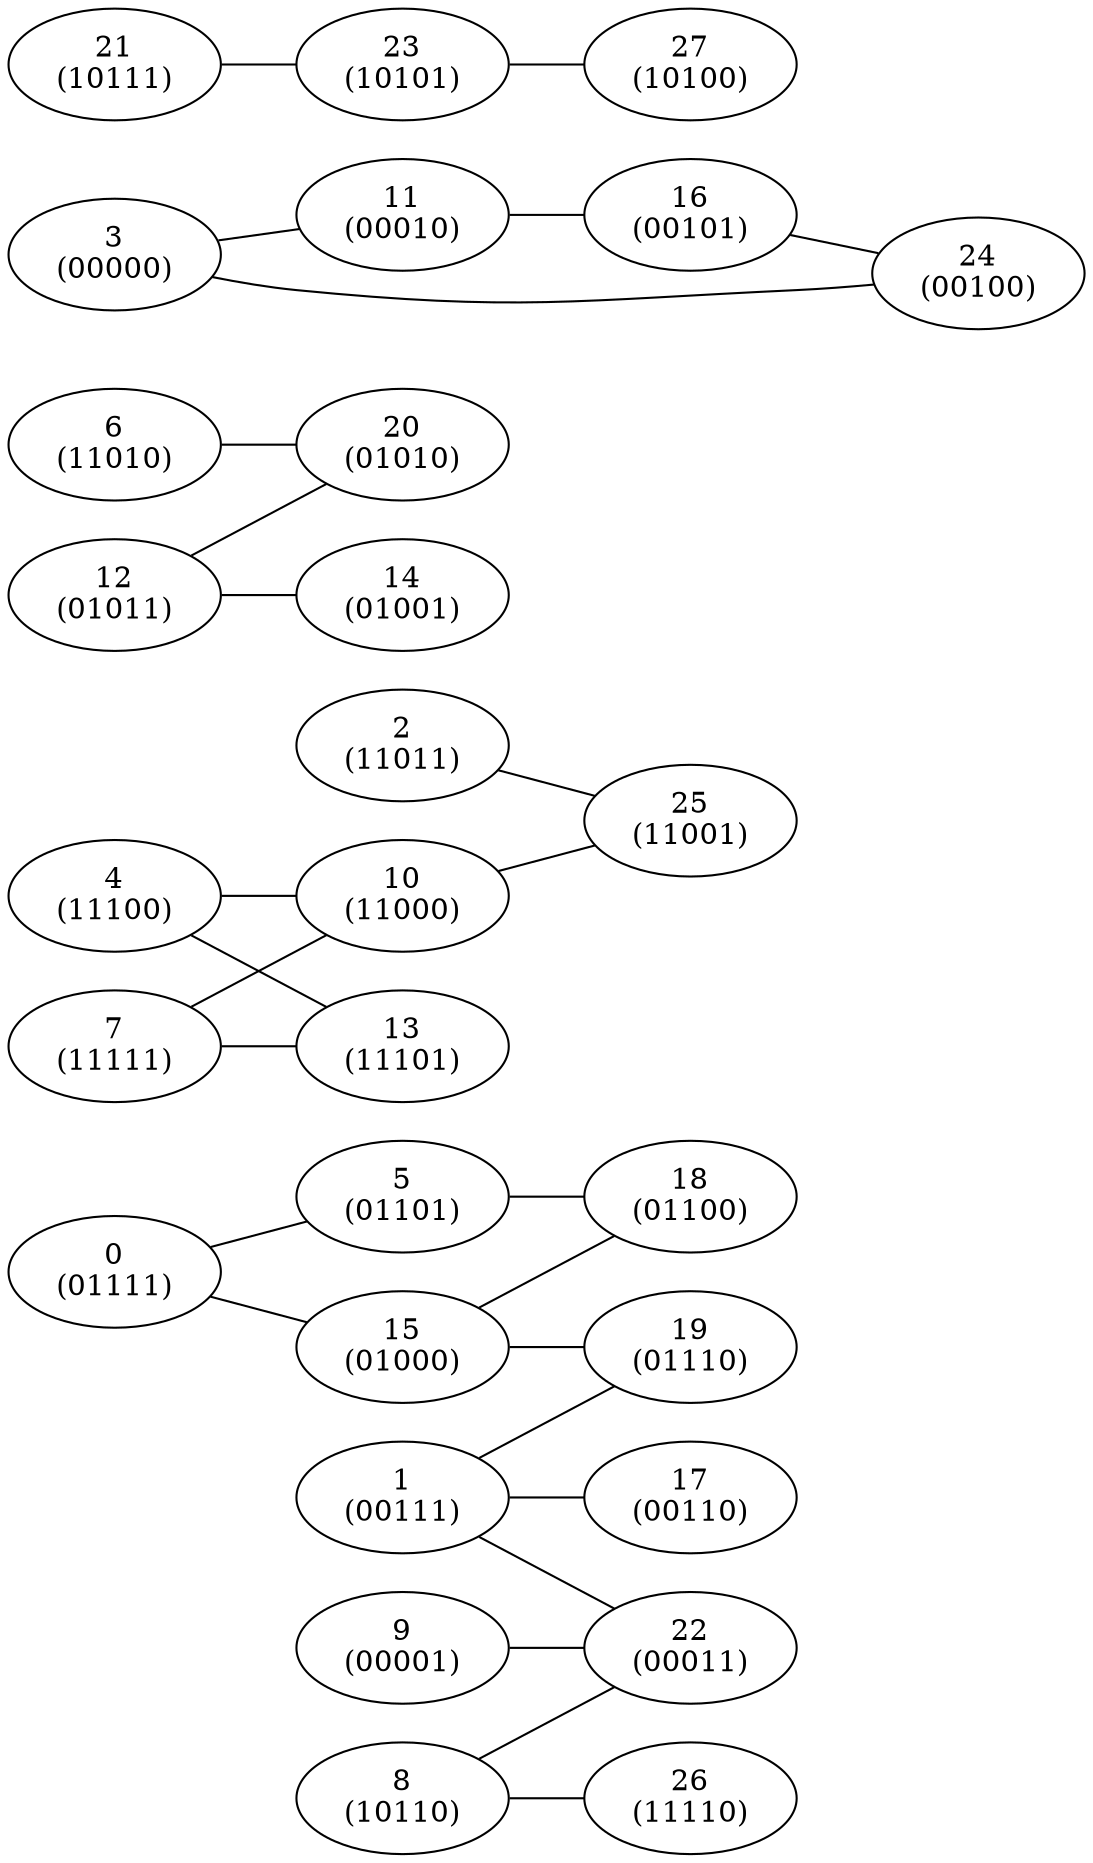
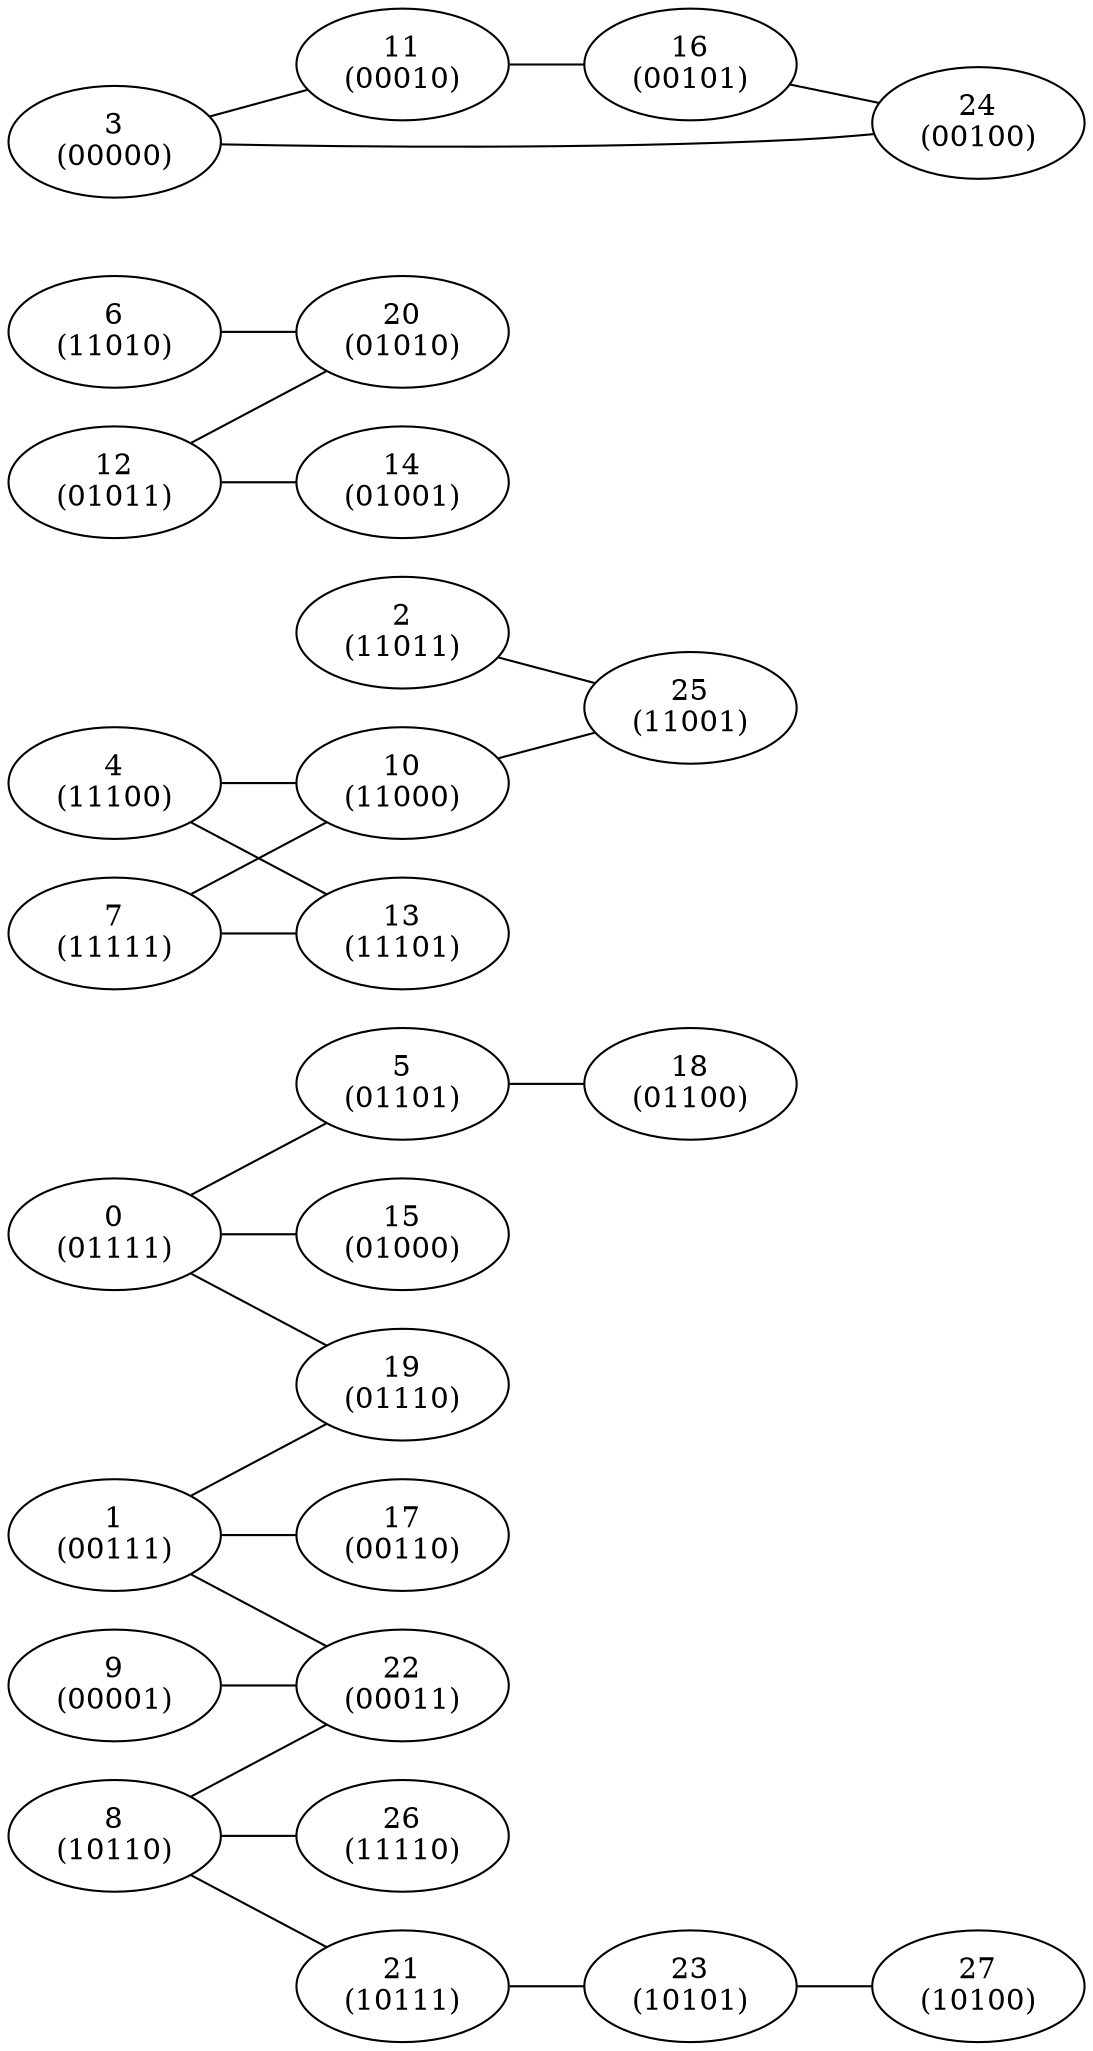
(547, 1272) -> none
(547, 1347) -> (259, 1310)
none -> (259, 1911)
